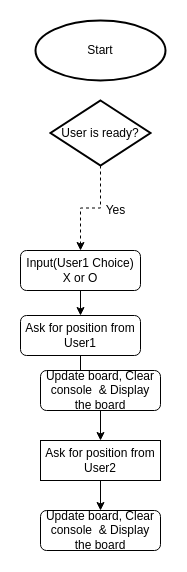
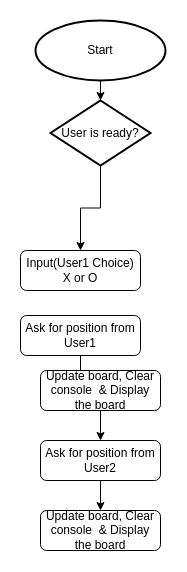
none -> (101, 87)
(95, 208) -> (95, 208)
(116, 211) -> none
(81, 307) -> none
(101, 461) -> (101, 461)
